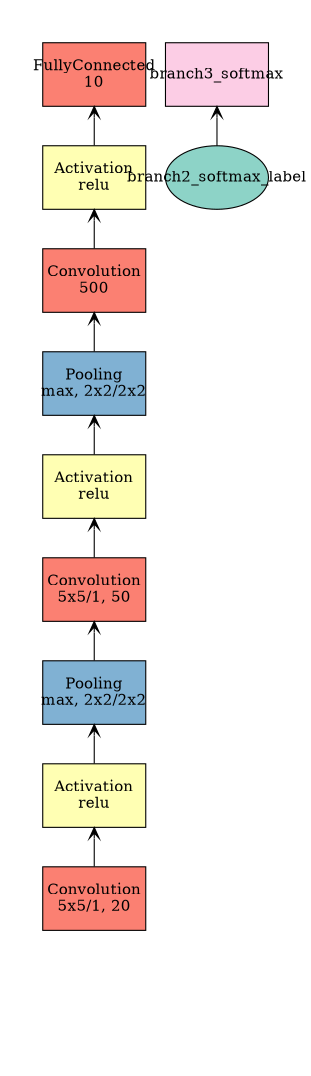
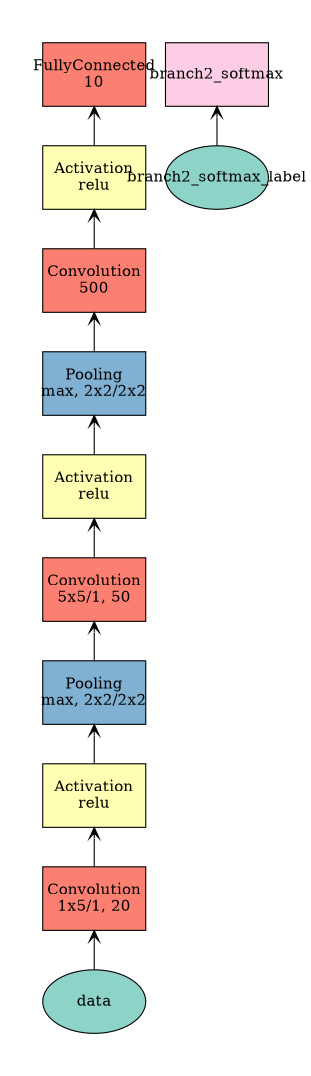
(217, 75) -> (217, 75)
(94, 899) -> (94, 899)
none -> (94, 1002)
